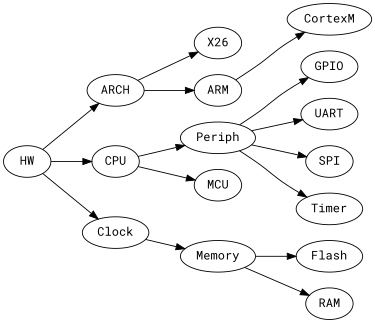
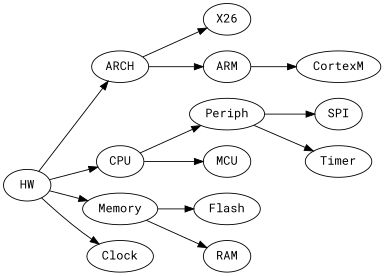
(329, 67) -> none
(329, 114) -> none
(161, 243) -> (64, 195)
